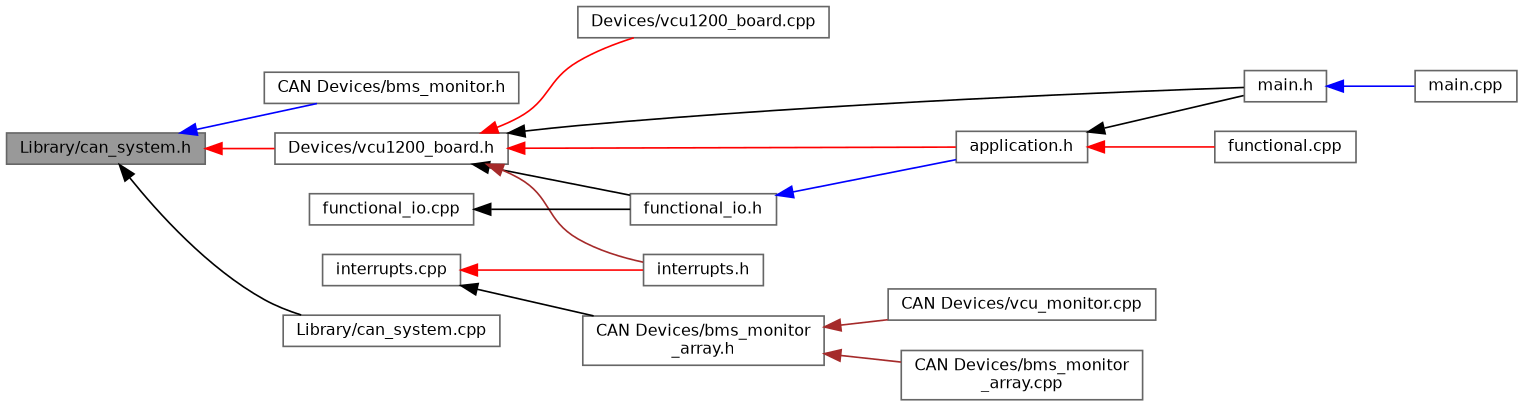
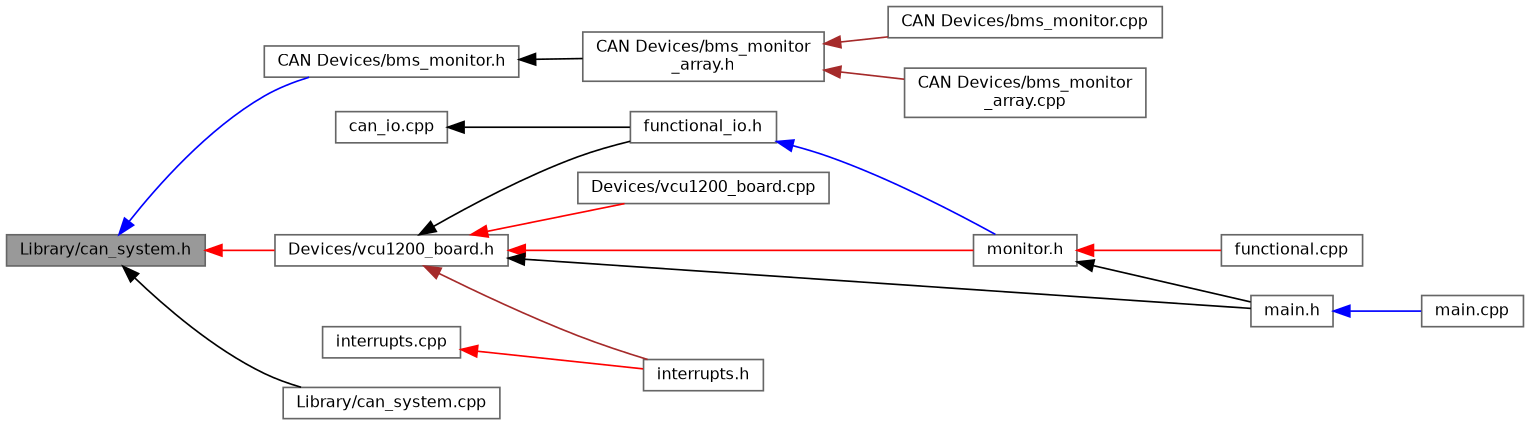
(1022, 147) -> (1025, 250)
(392, 209) -> (392, 127)
(535, 303) -> (559, 59)
(1022, 305) -> (1025, 22)
